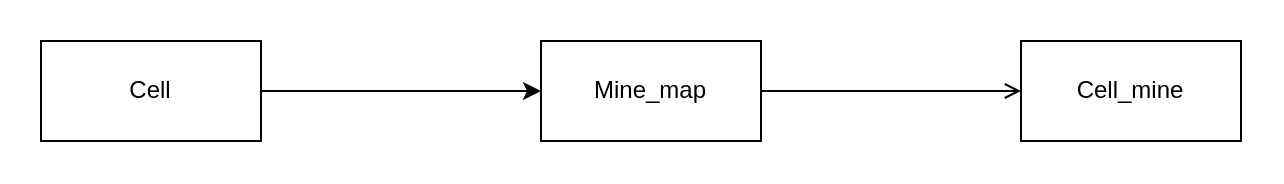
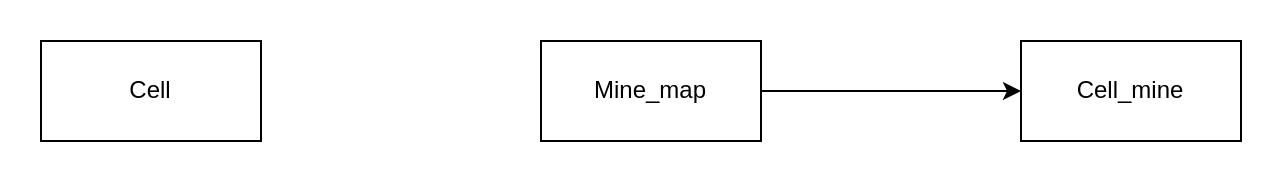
(394, 91) -> none
(1009, 91) -> (1006, 91)
